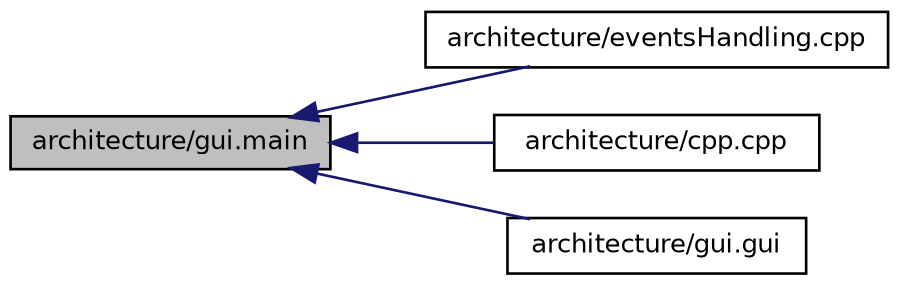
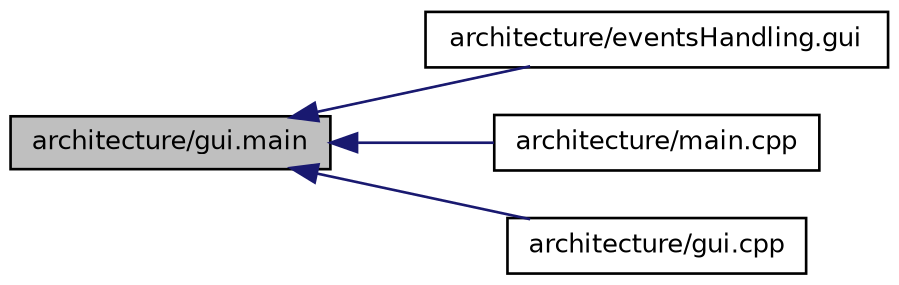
(657, 40) -> (657, 40)
(657, 143) -> (657, 143)
(657, 246) -> (657, 246)
